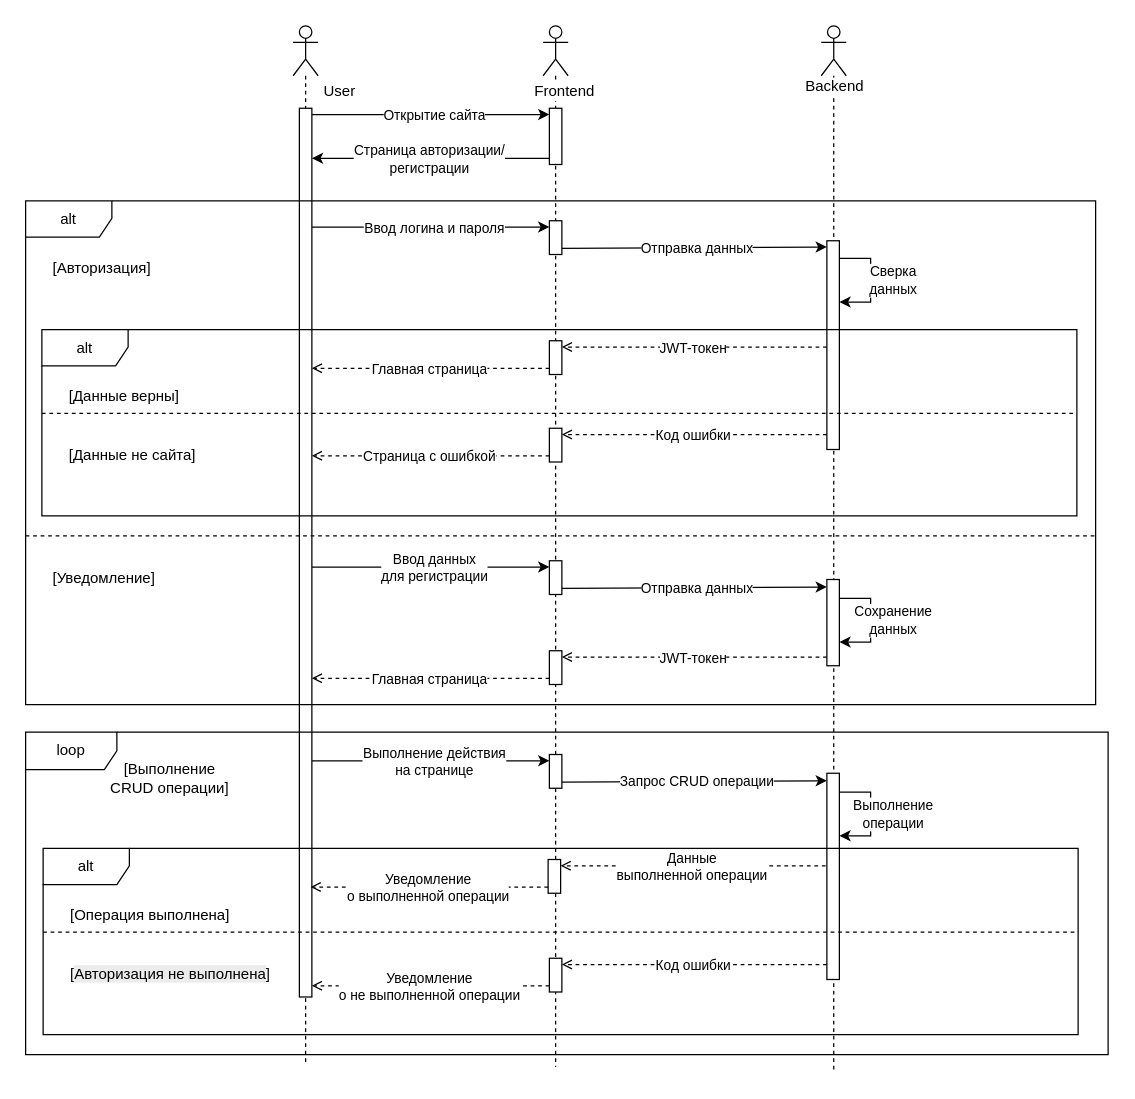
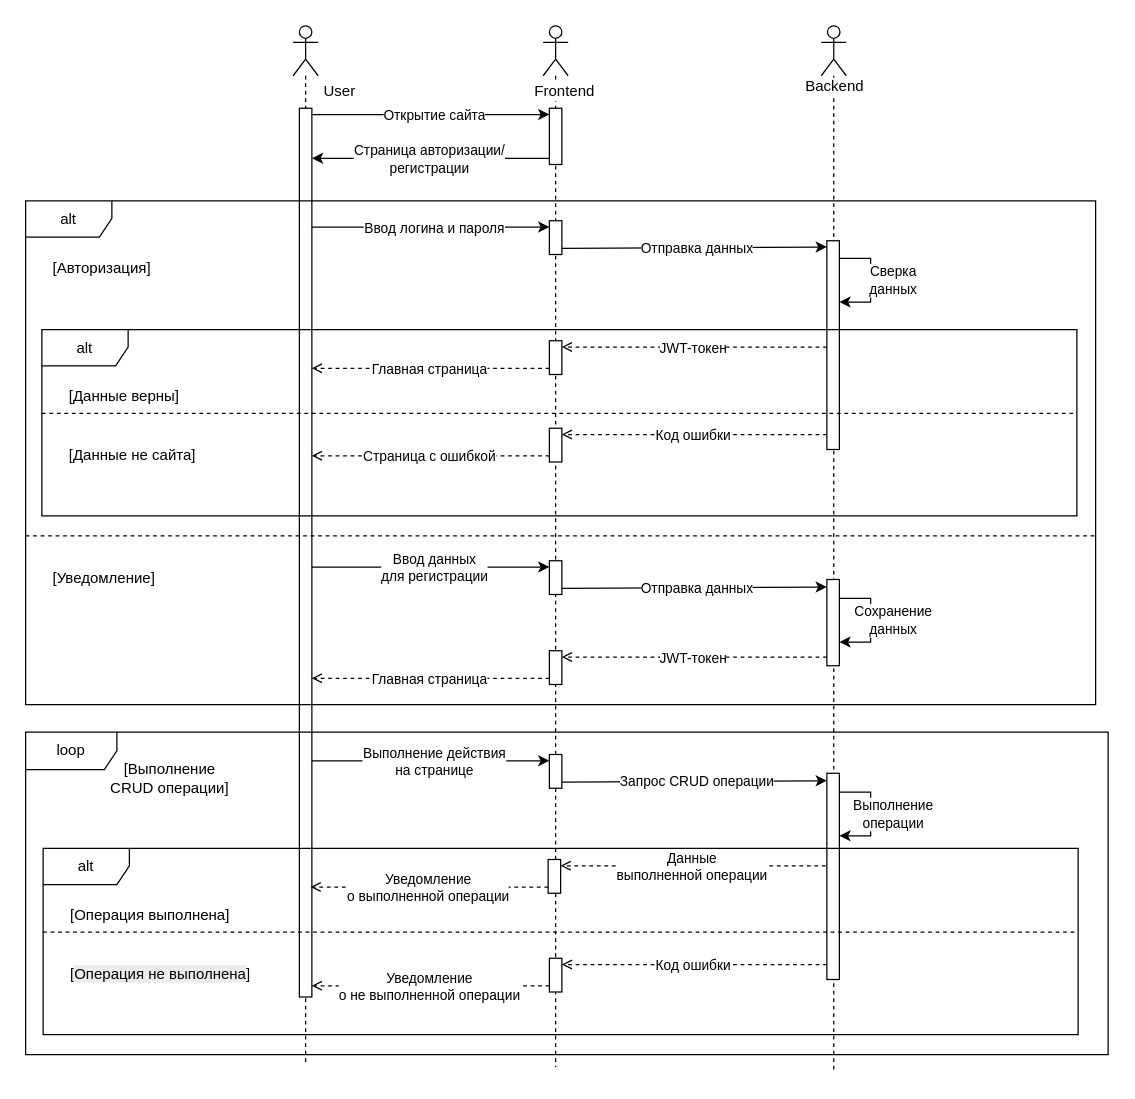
(176, 975) -> (163, 975)
